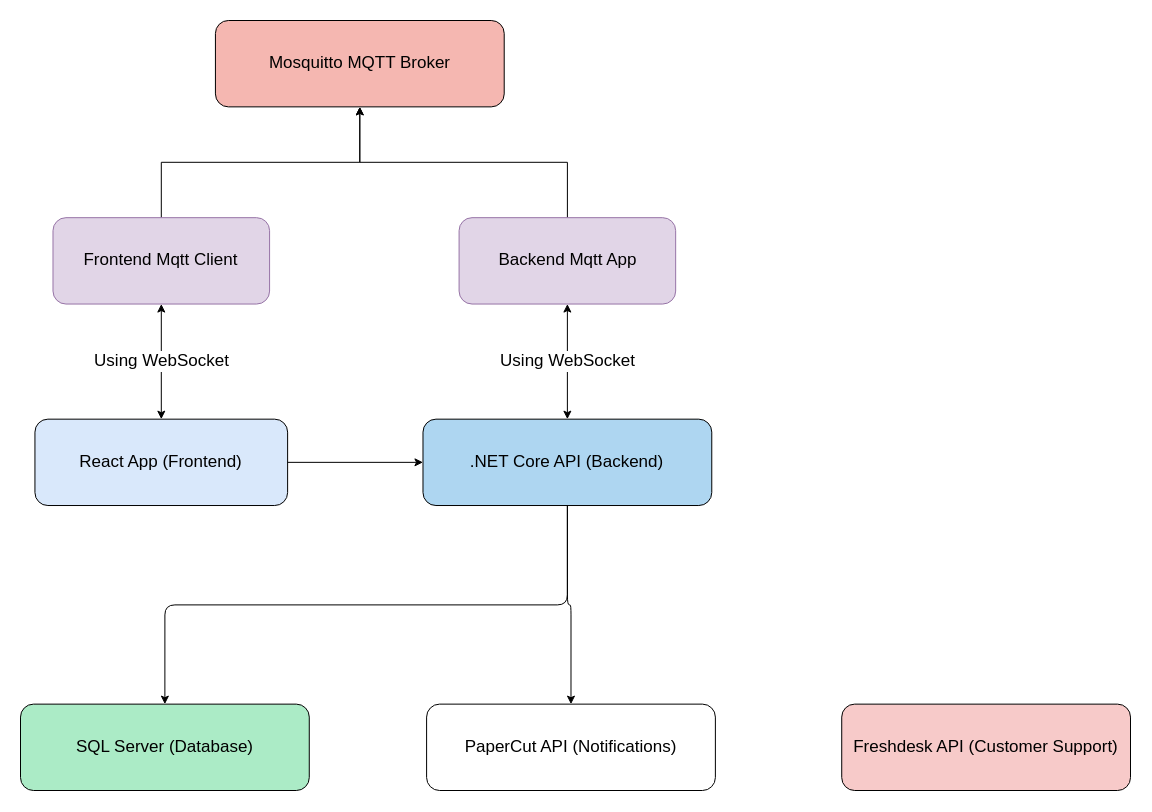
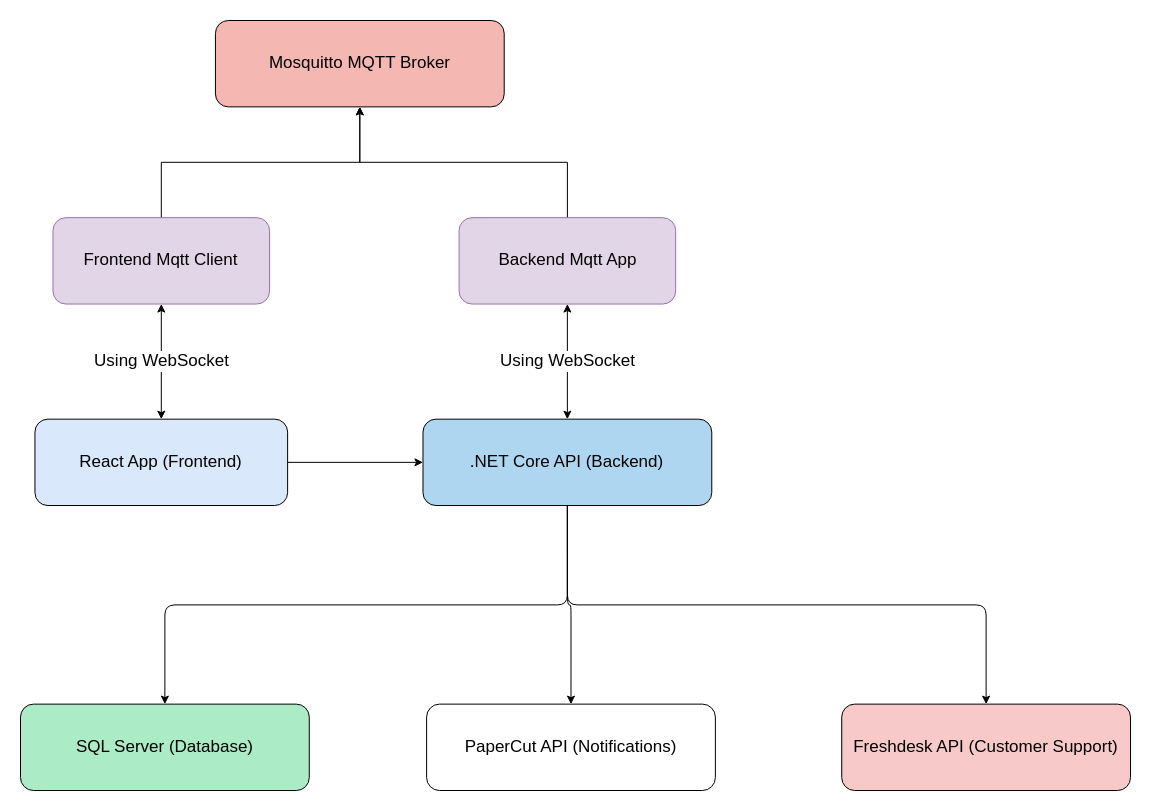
none -> (820, 605)
